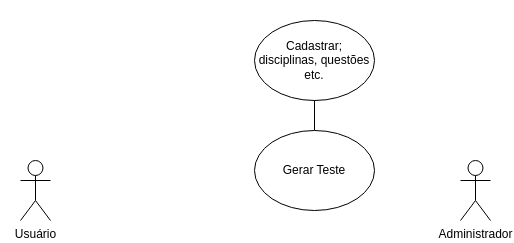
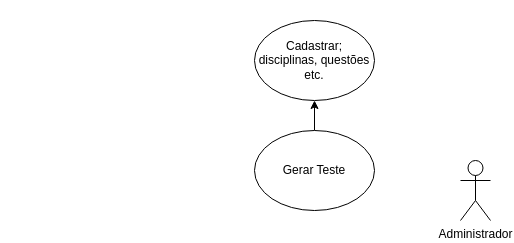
(315, 106) -> (315, 108)
(36, 191) -> none
